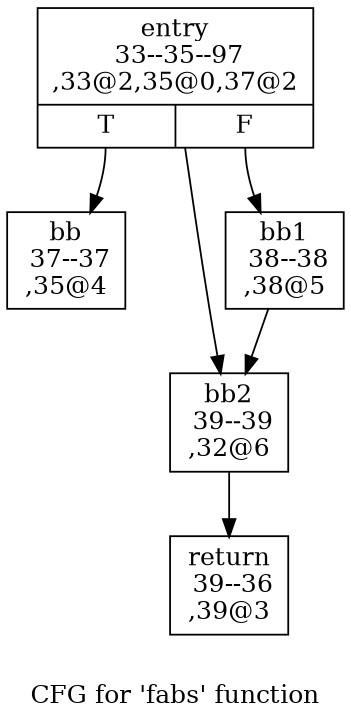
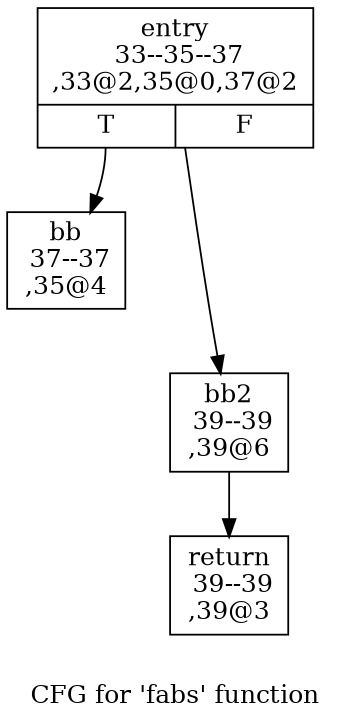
(175, 55) -> (175, 55)
(285, 260) -> none
(229, 448) -> (229, 448)
(229, 585) -> (229, 585)
